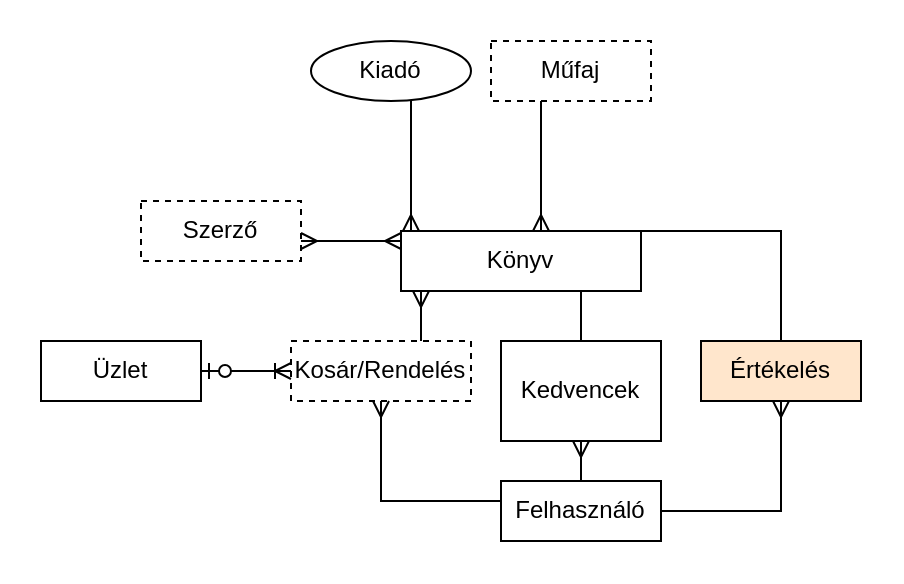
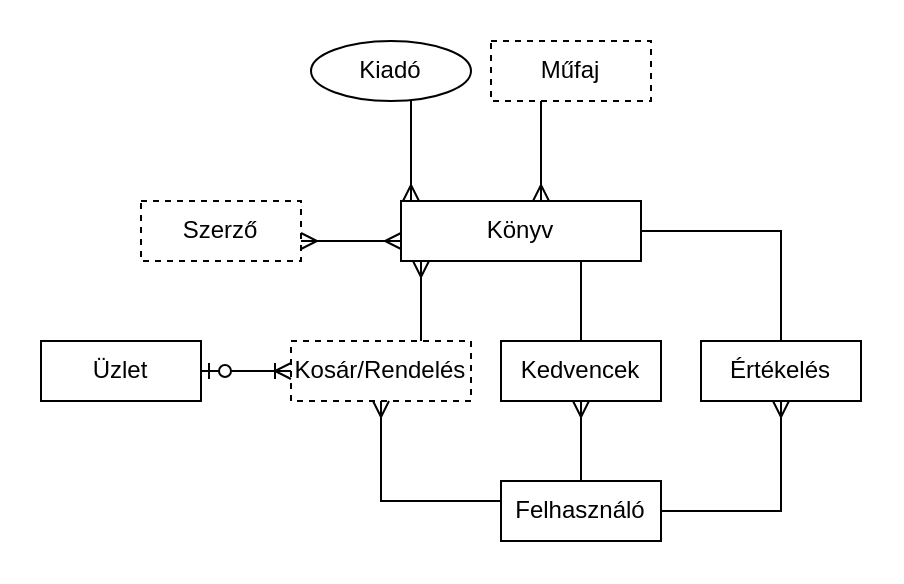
(521, 261) -> (521, 231)
(781, 371) -> (781, 371)
(581, 391) -> (581, 371)
